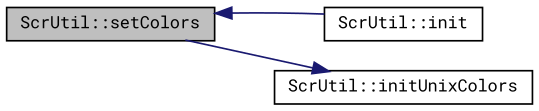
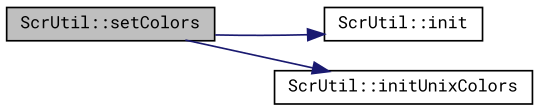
(278, 13) -> (261, 35)
